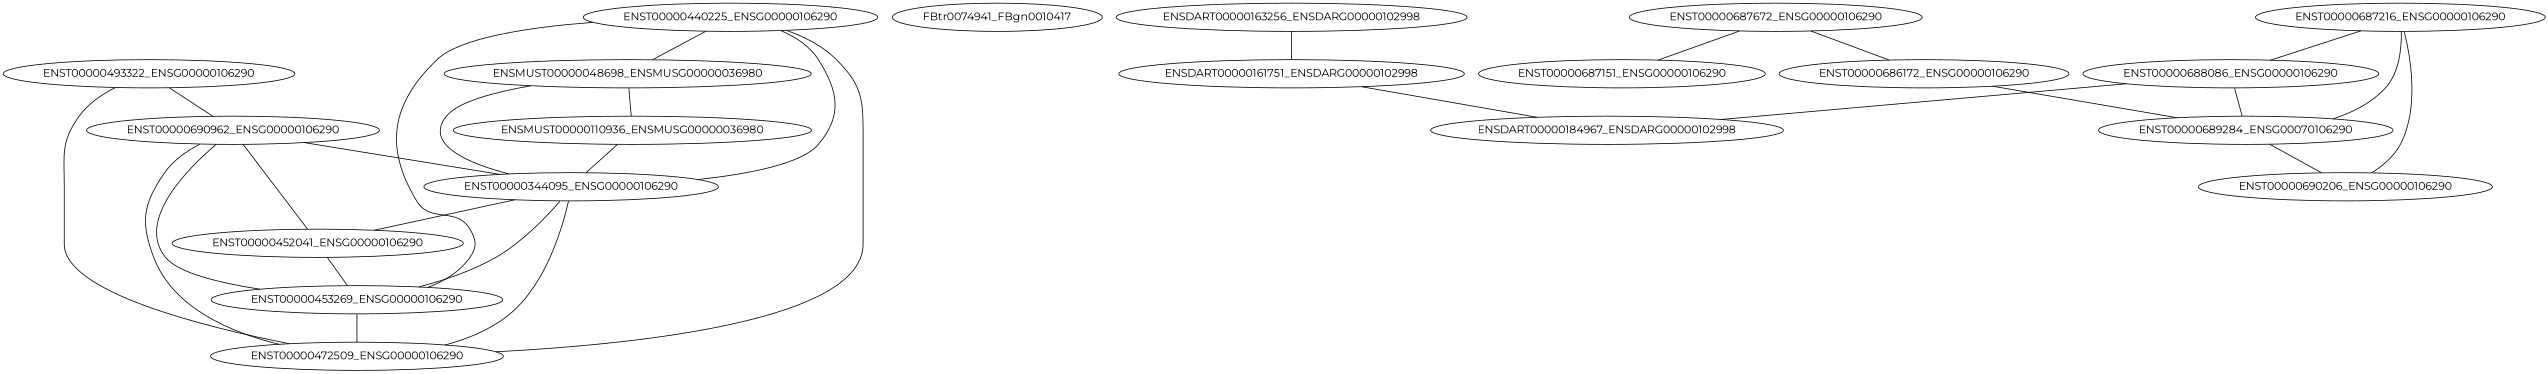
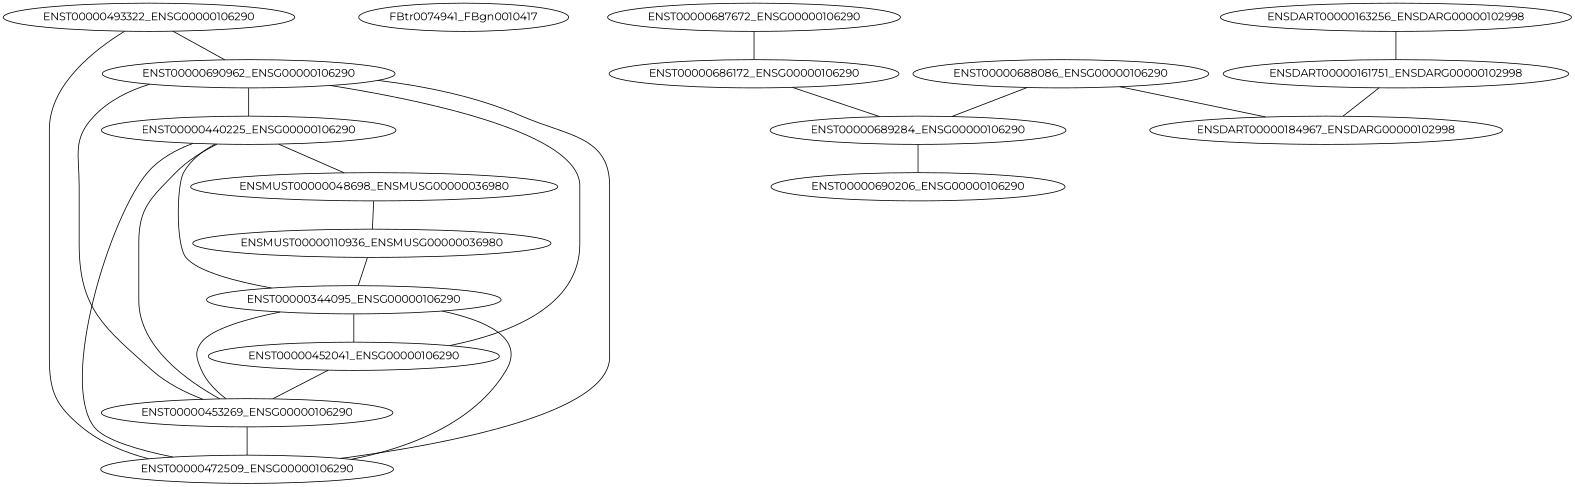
(2400, 17) -> none
(1622, 74) -> none
(444, 121) -> none
(2246, 130) -> (918, 130)
(407, 159) -> (249, 102)
